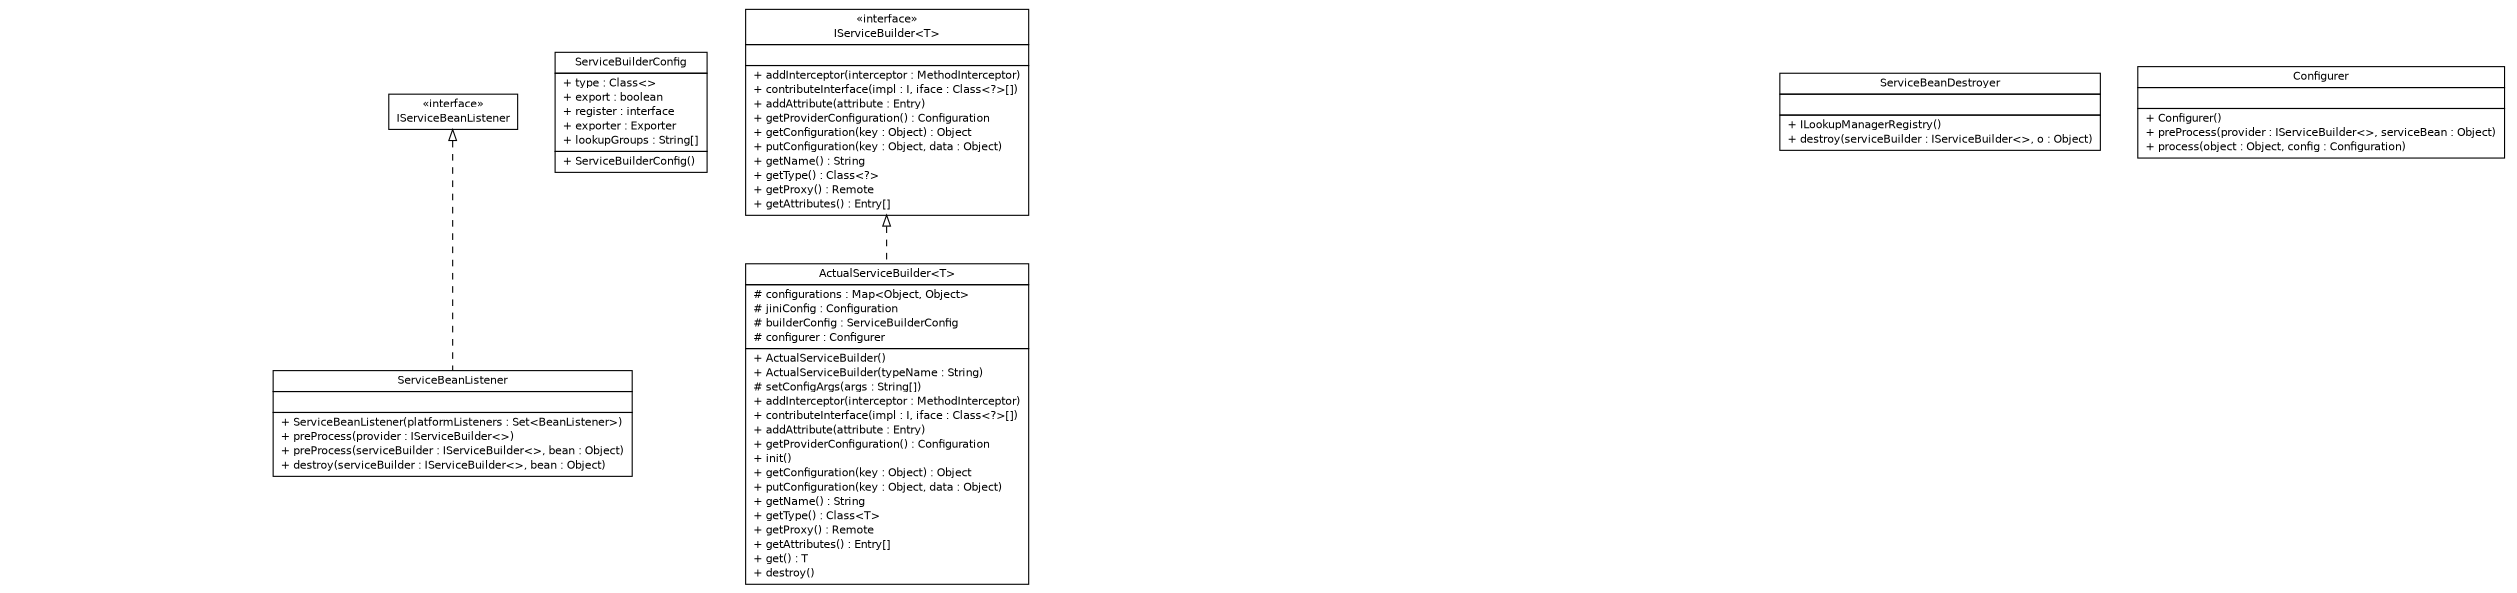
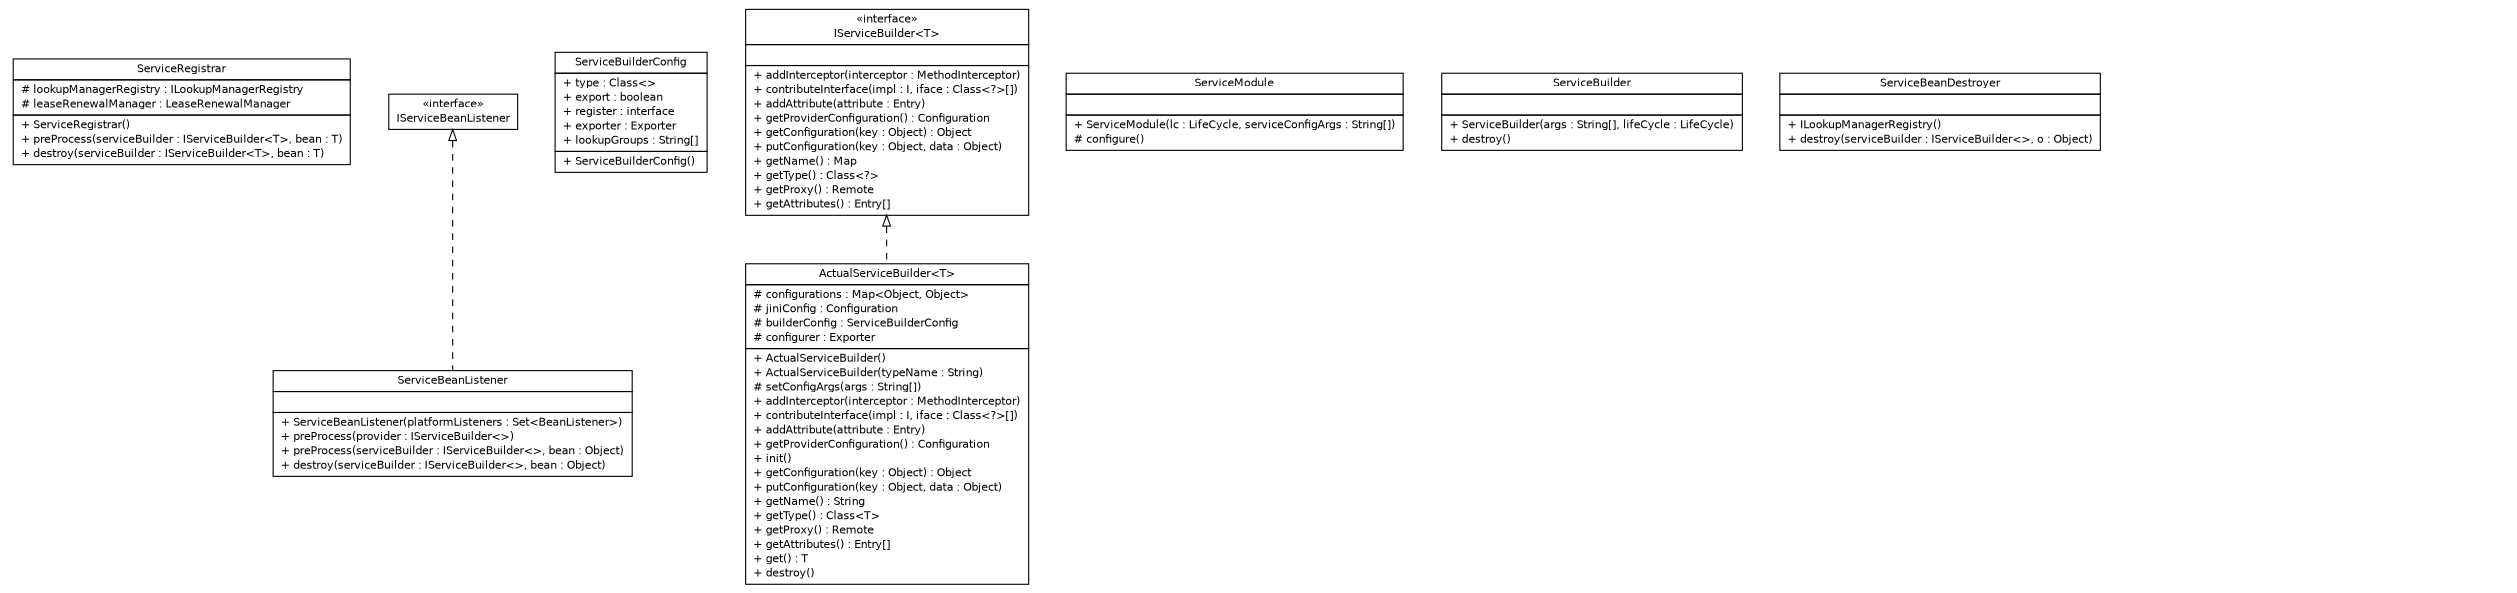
none -> (182, 112)
none -> (1235, 112)
none -> (1592, 112)
(2321, 112) -> none
(810, 161) -> (805, 161)
(819, 338) -> (814, 338)
